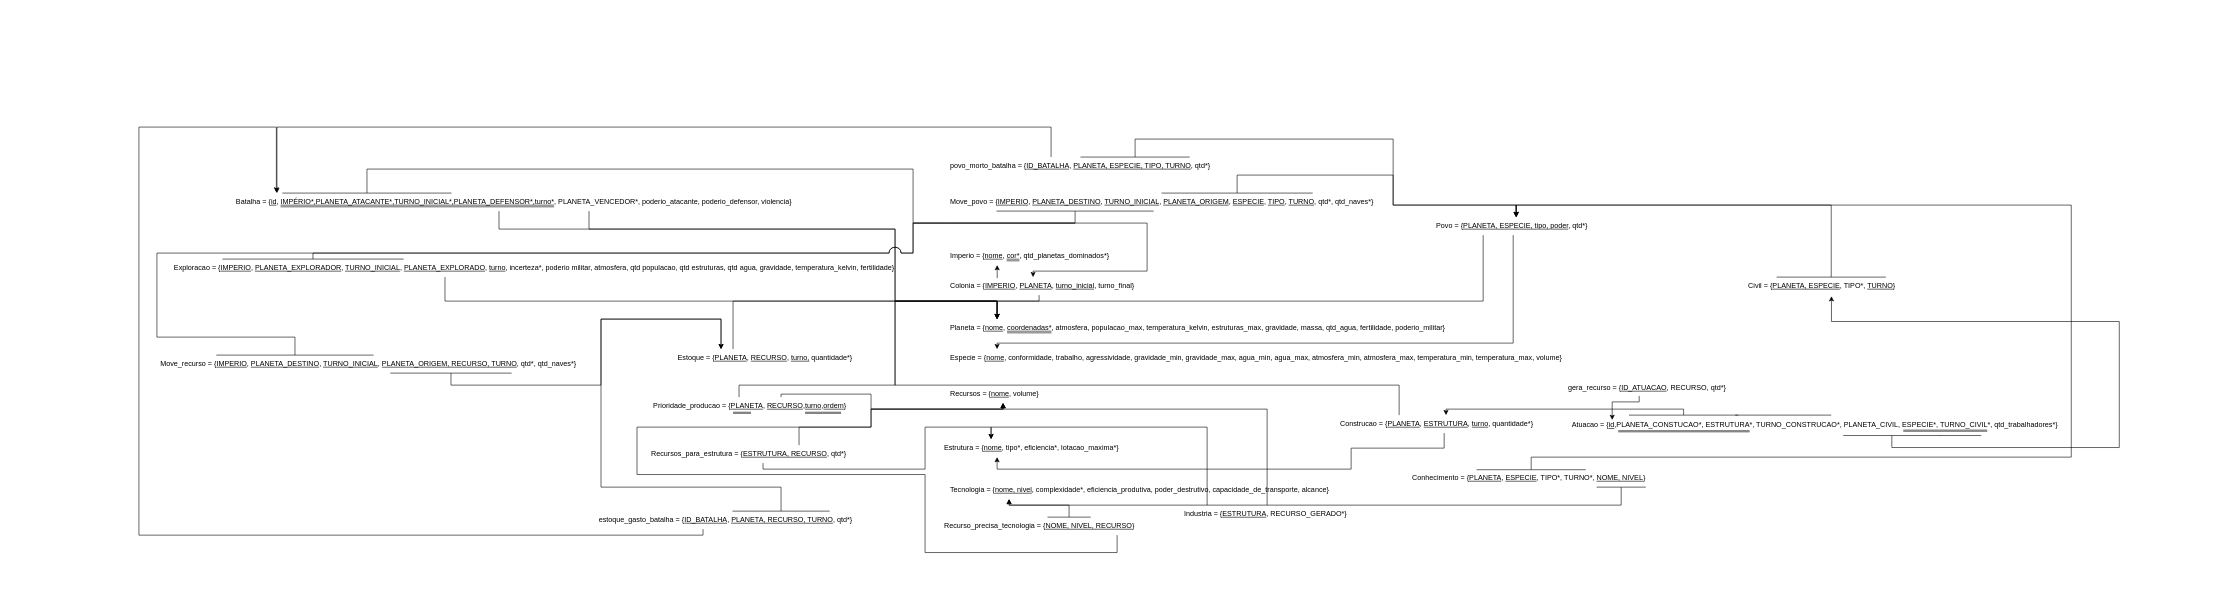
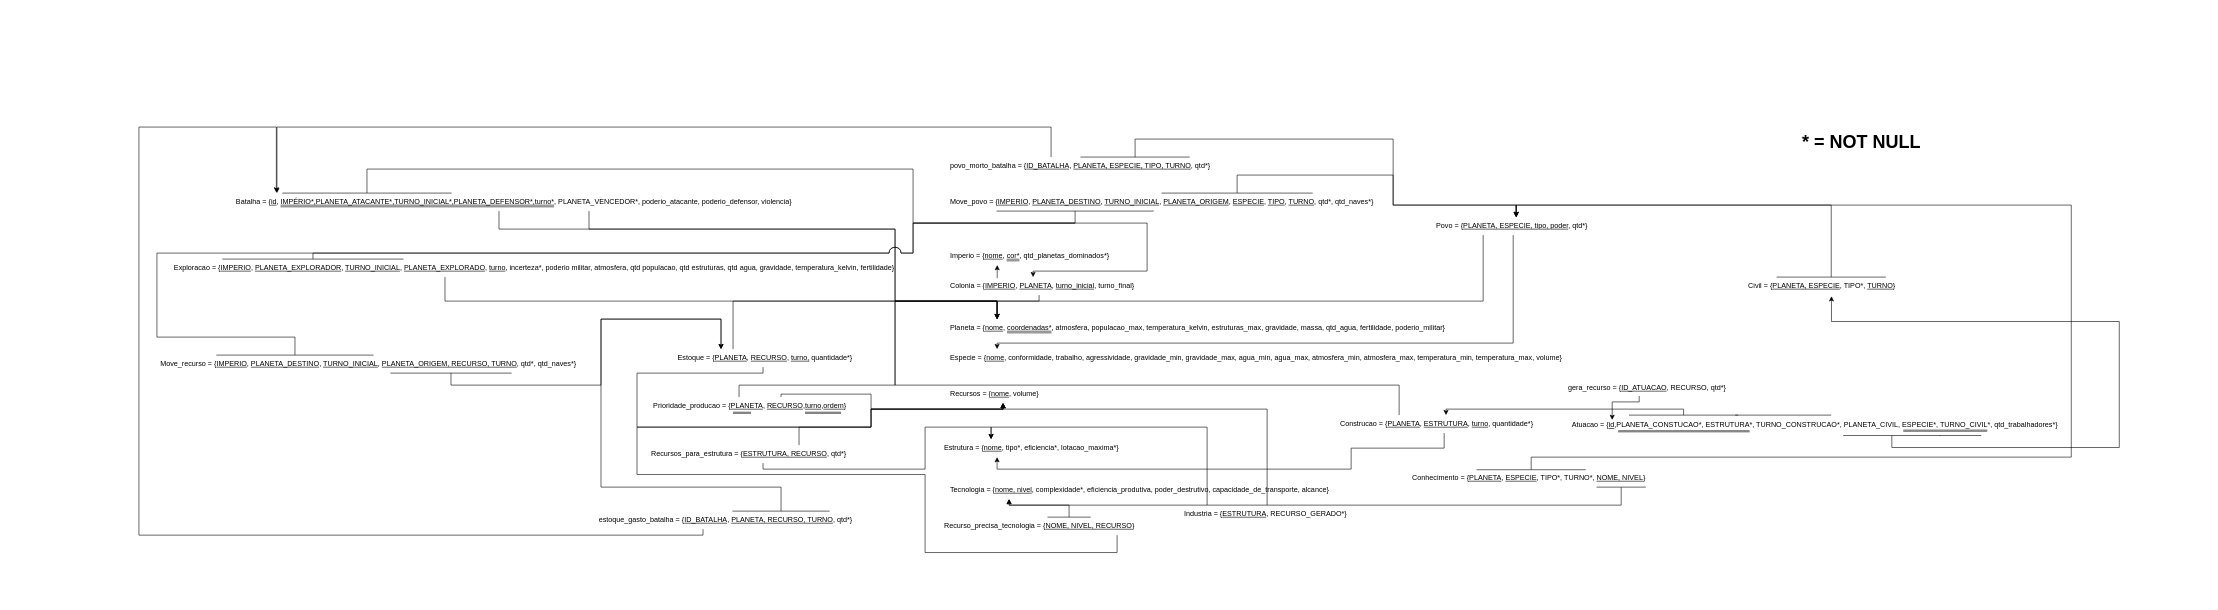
none -> (1861, 142)
none -> (678, 373)
